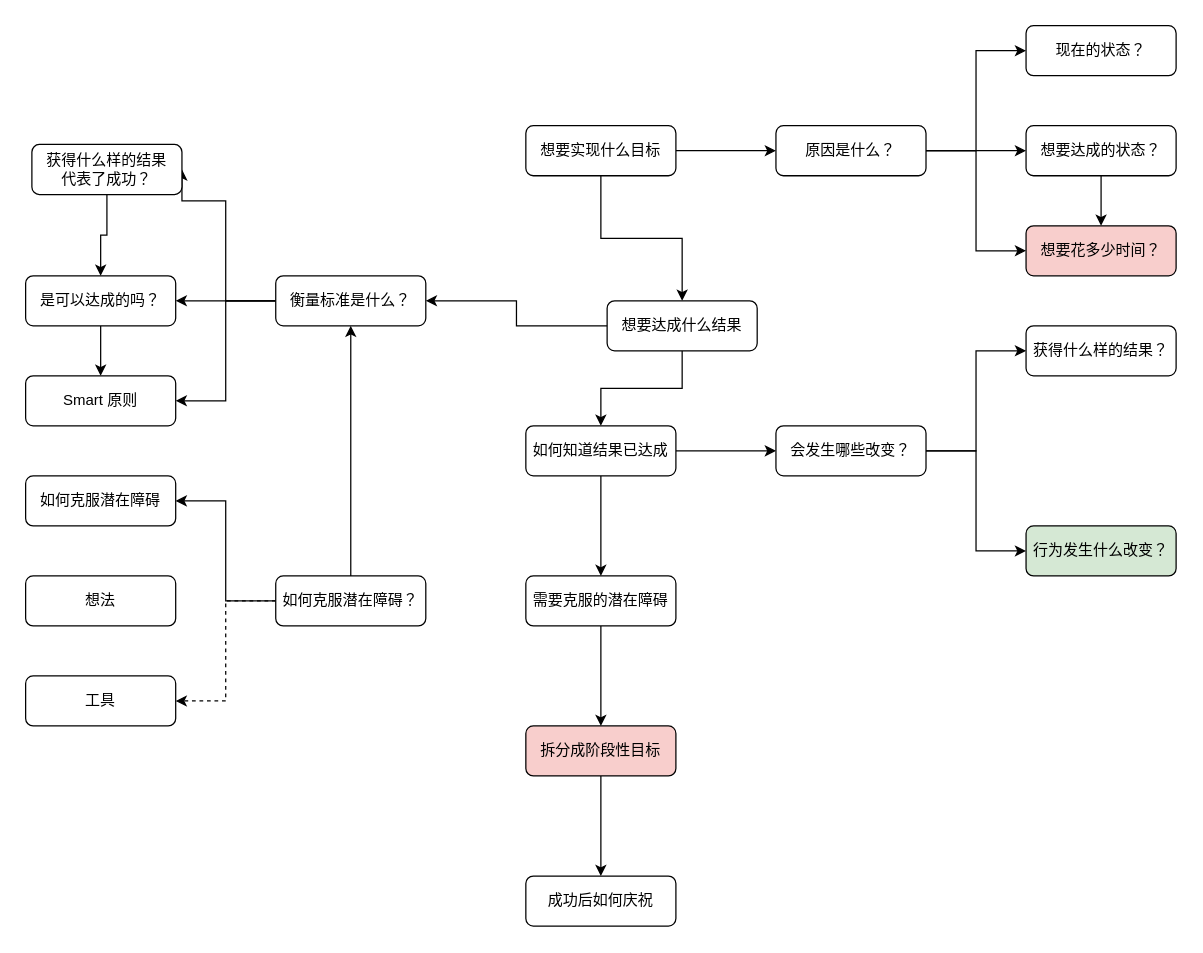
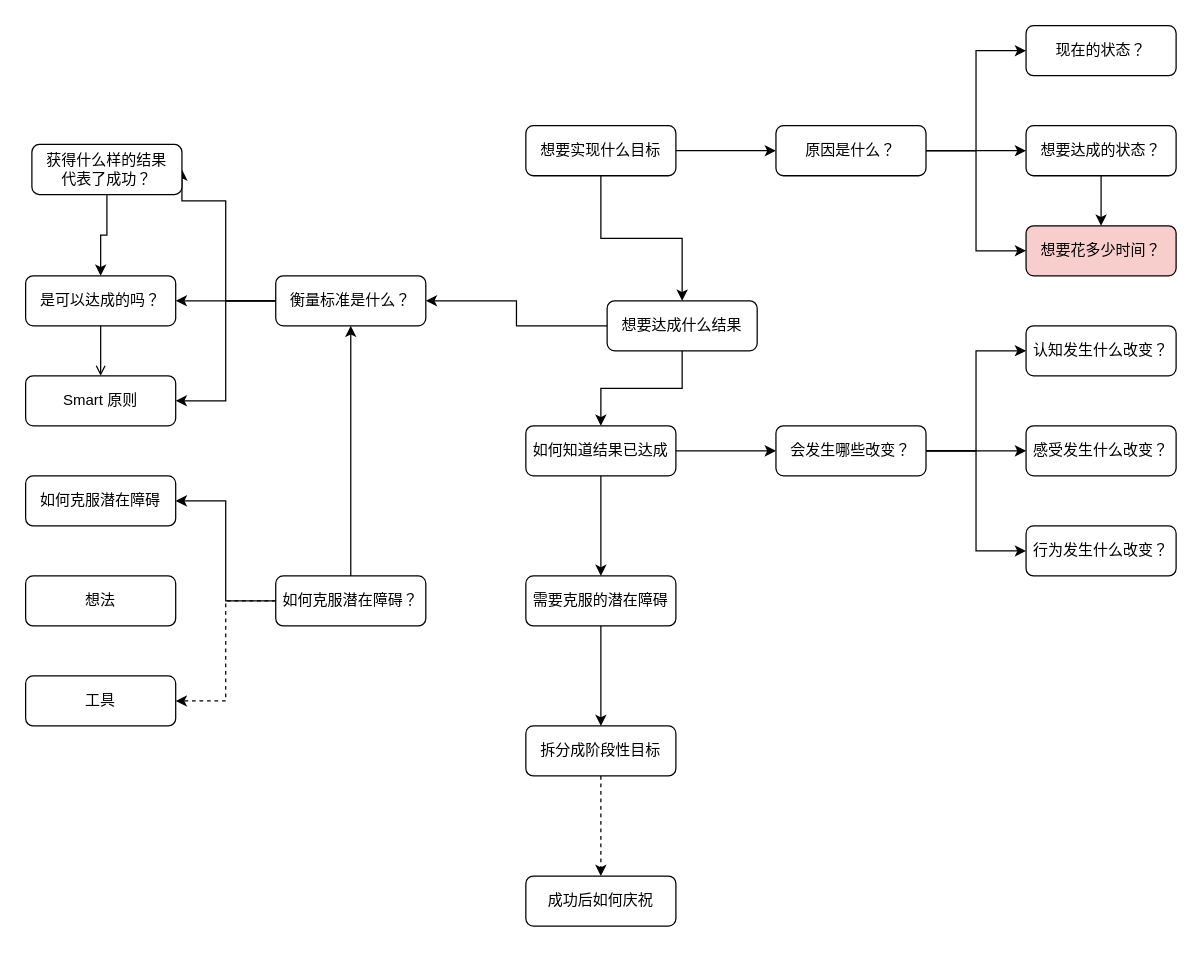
(1101, 351) -> (1101, 351)
(101, 366) -> (101, 368)
none -> (998, 451)
none -> (1101, 451)
(1101, 551) -> (1101, 551)
(601, 751) -> (601, 751)
(601, 822) -> (601, 822)
